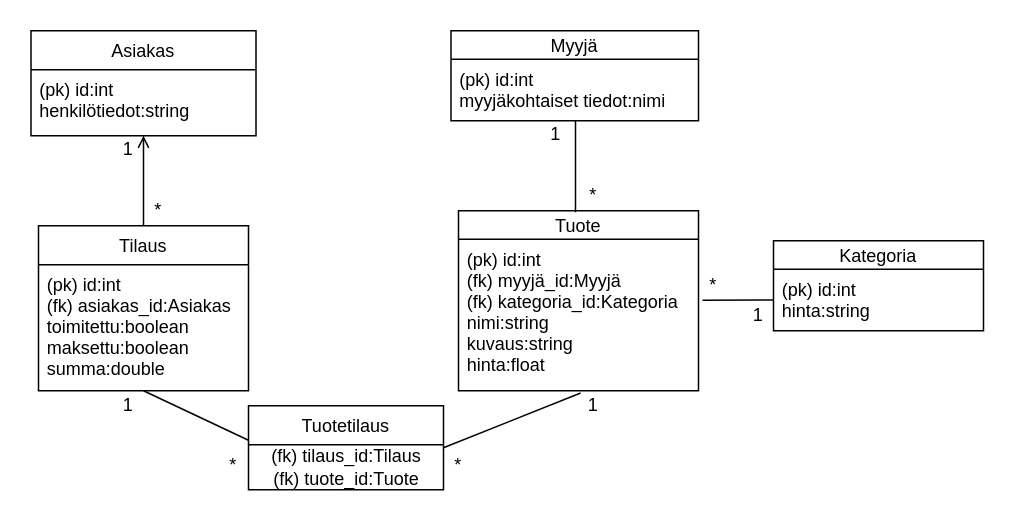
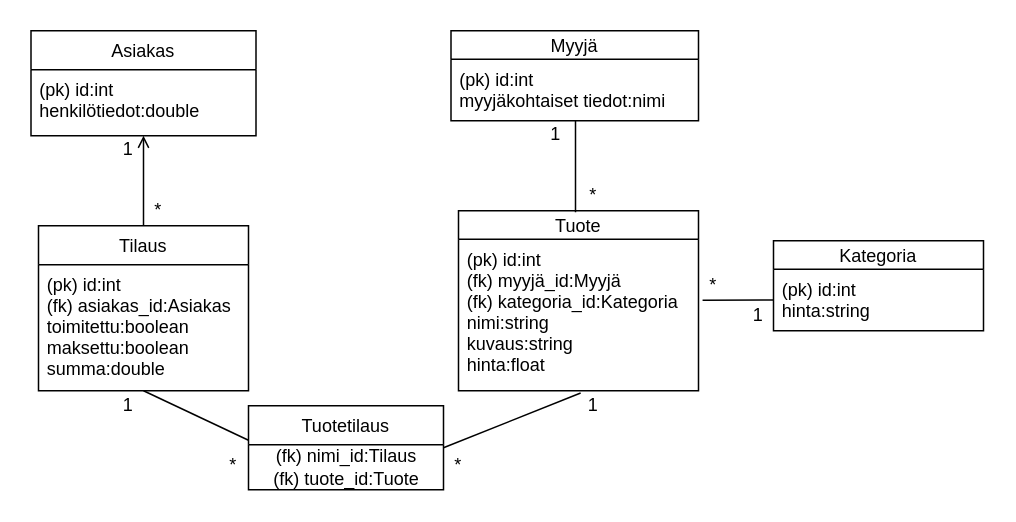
(85, 90) -> (85, 90)
(347, 467) -> (347, 467)
